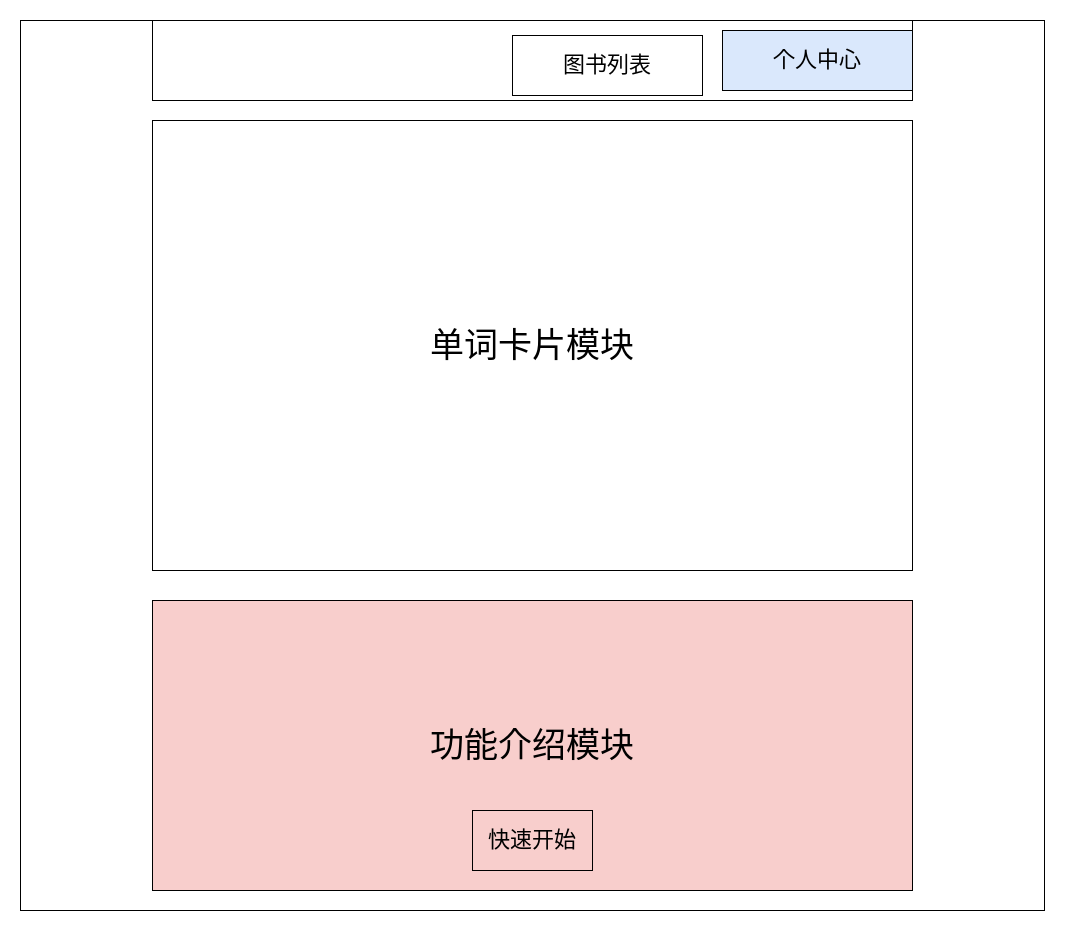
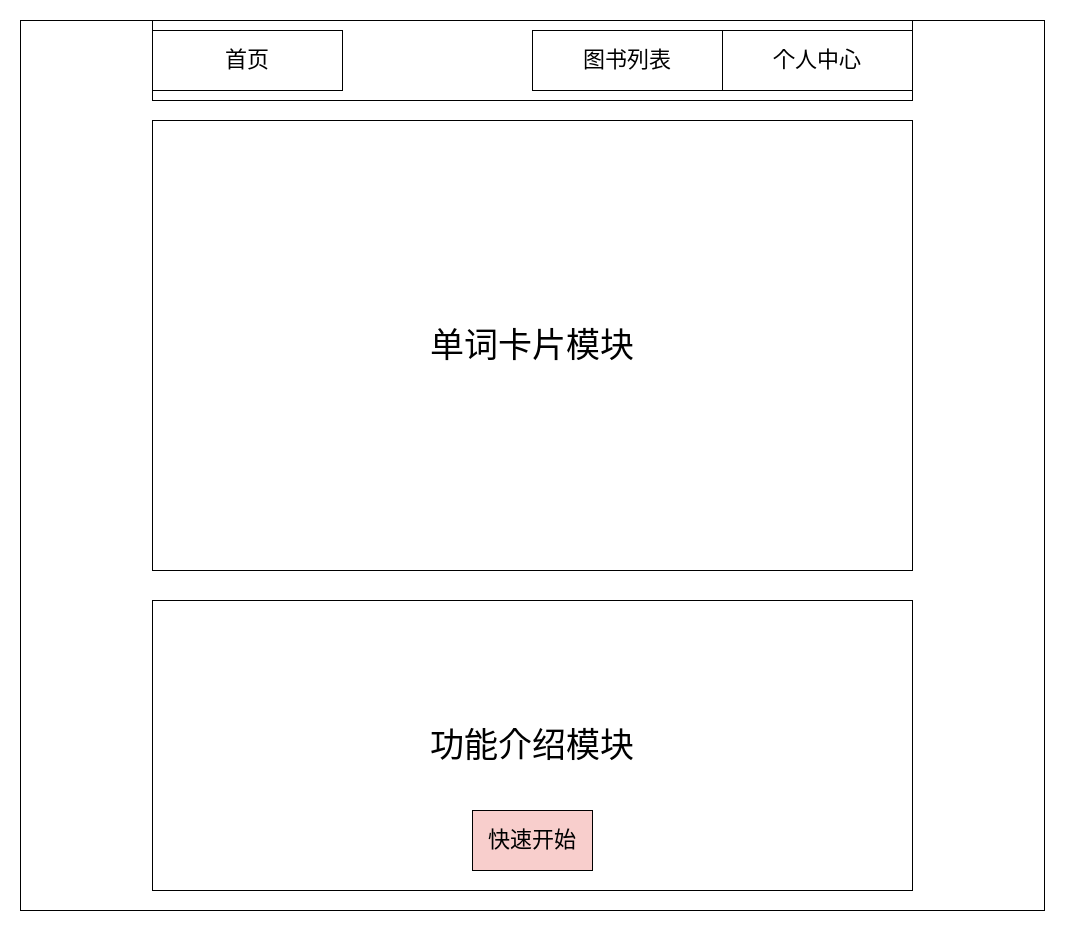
none -> (248, 61)
(818, 61) -> (818, 61)
(608, 66) -> (628, 61)
(533, 746) -> (533, 746)
